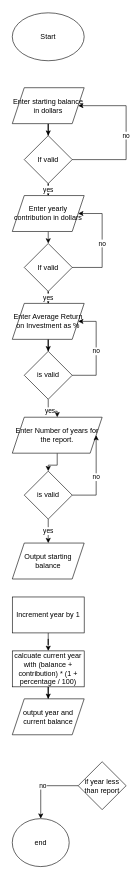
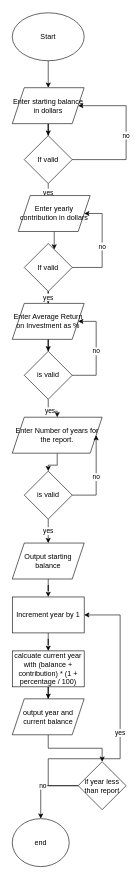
none -> (48, 82)
(48, 213) -> (54, 213)
none -> (48, 588)
none -> (102, 750)
none -> (101, 759)
